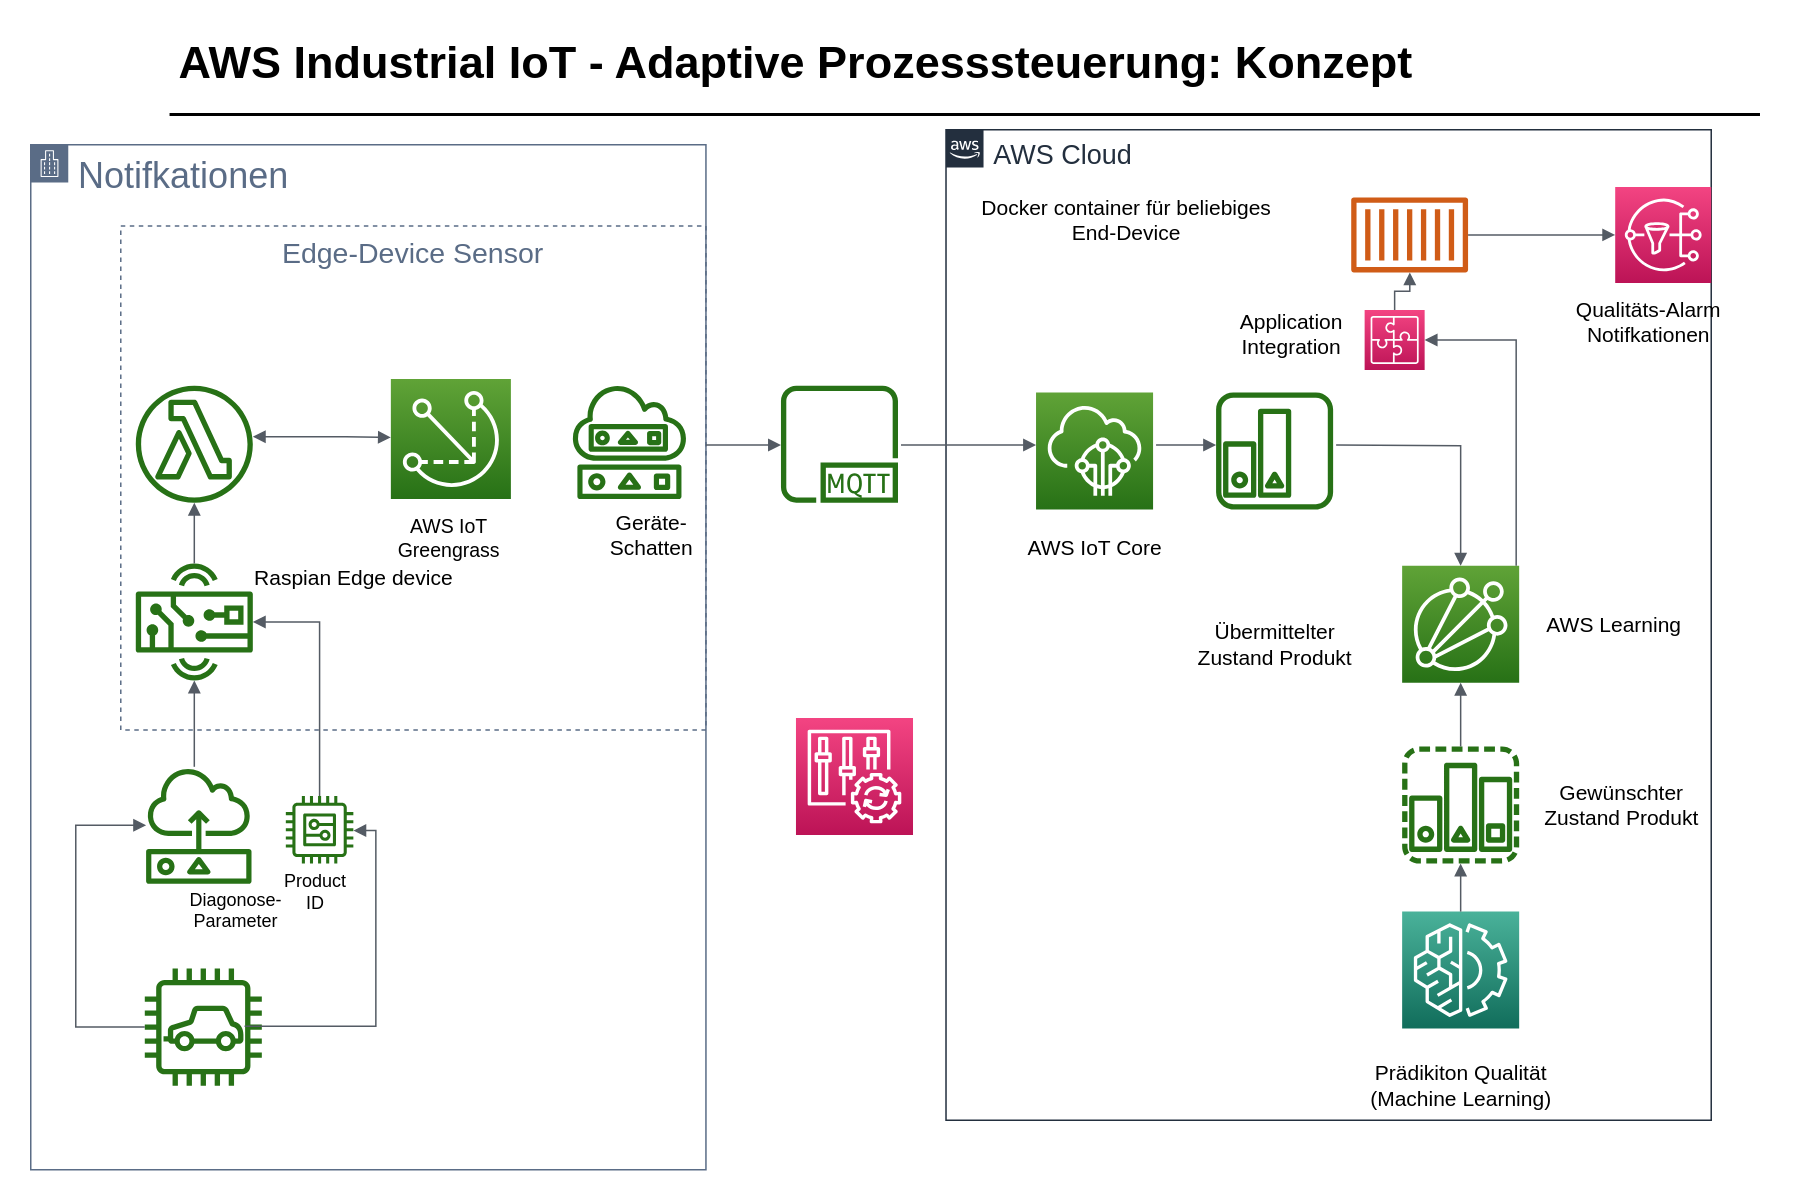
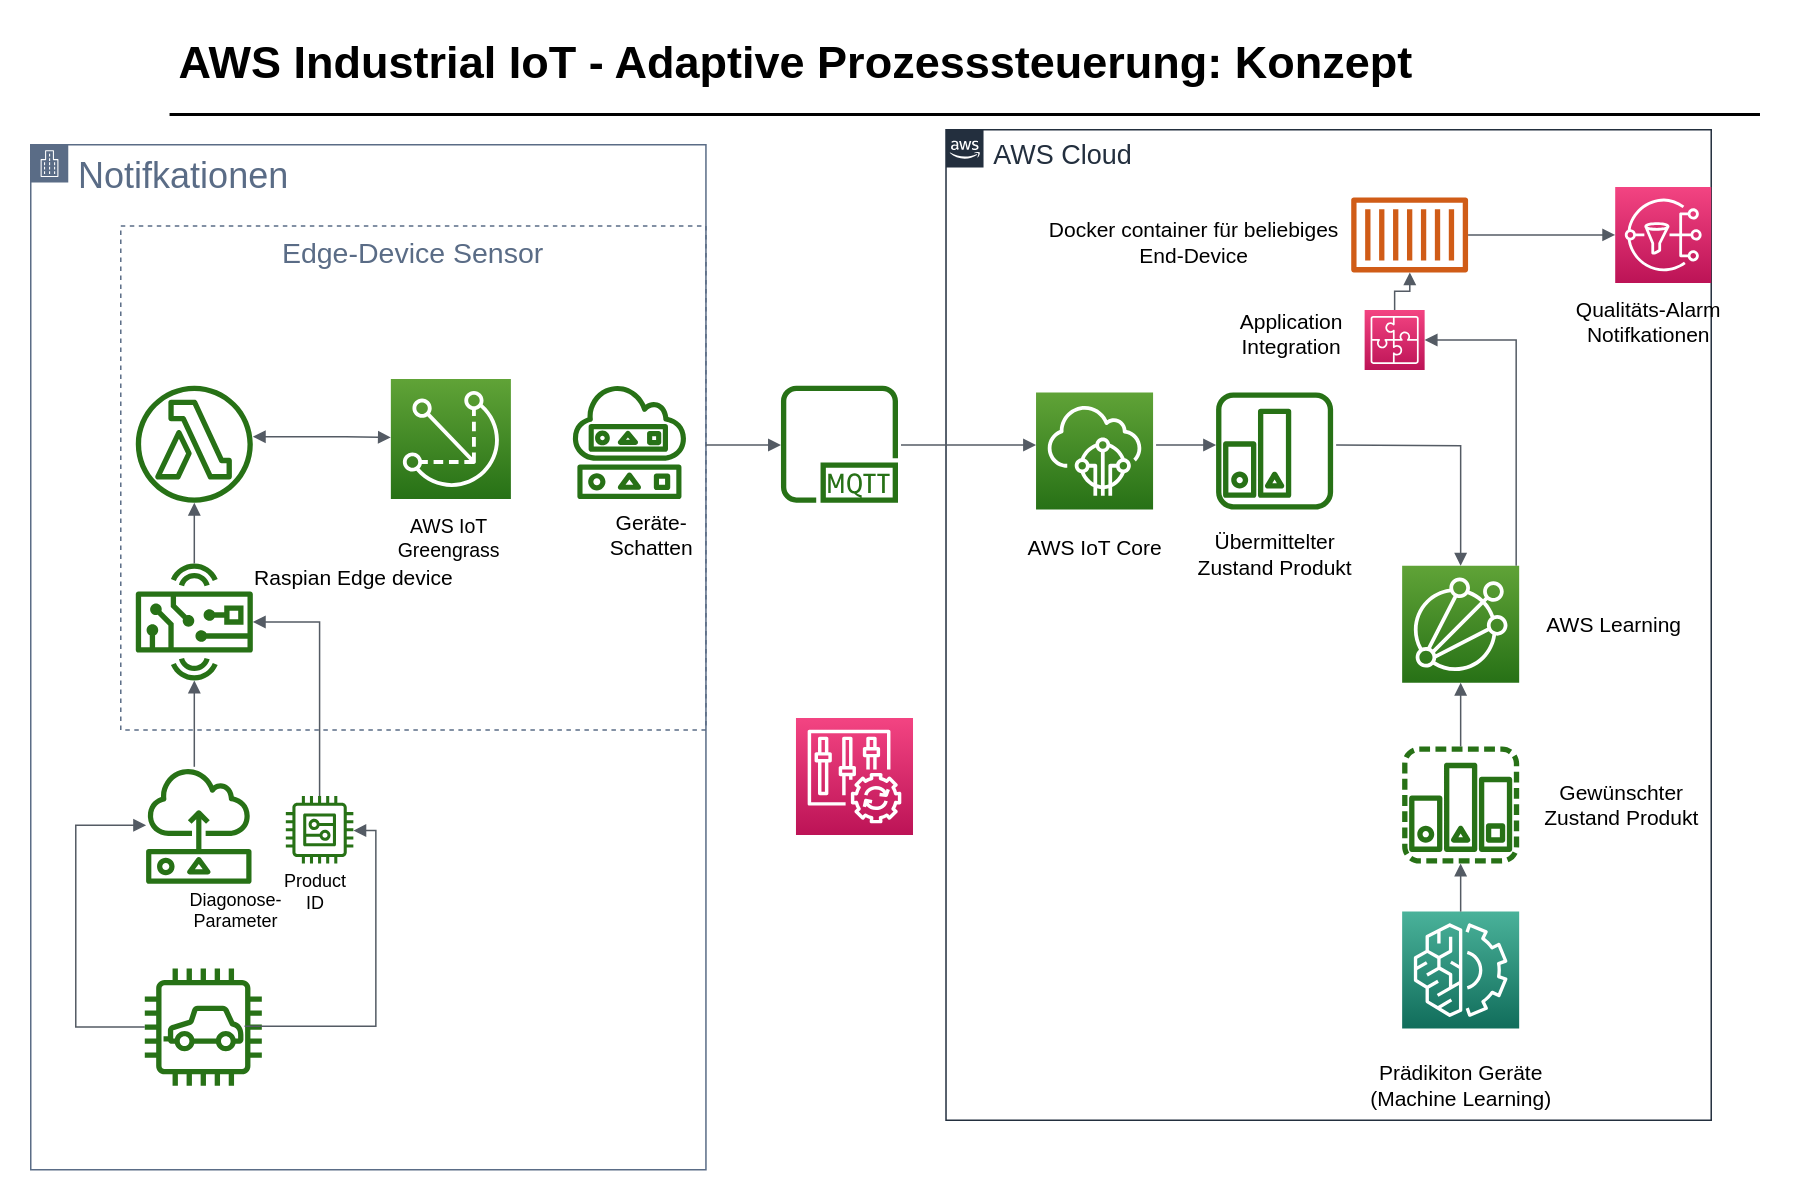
(1126, 220) -> (1193, 242)
(1274, 644) -> (1274, 554)
(1461, 1073) -> (1461, 1073)
